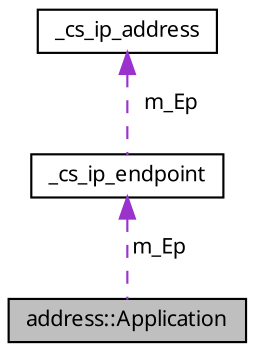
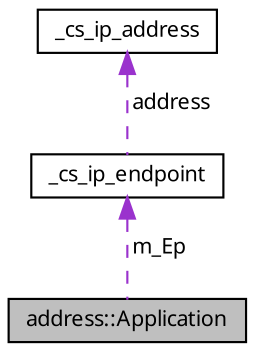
(169, 104) -> (169, 104)
